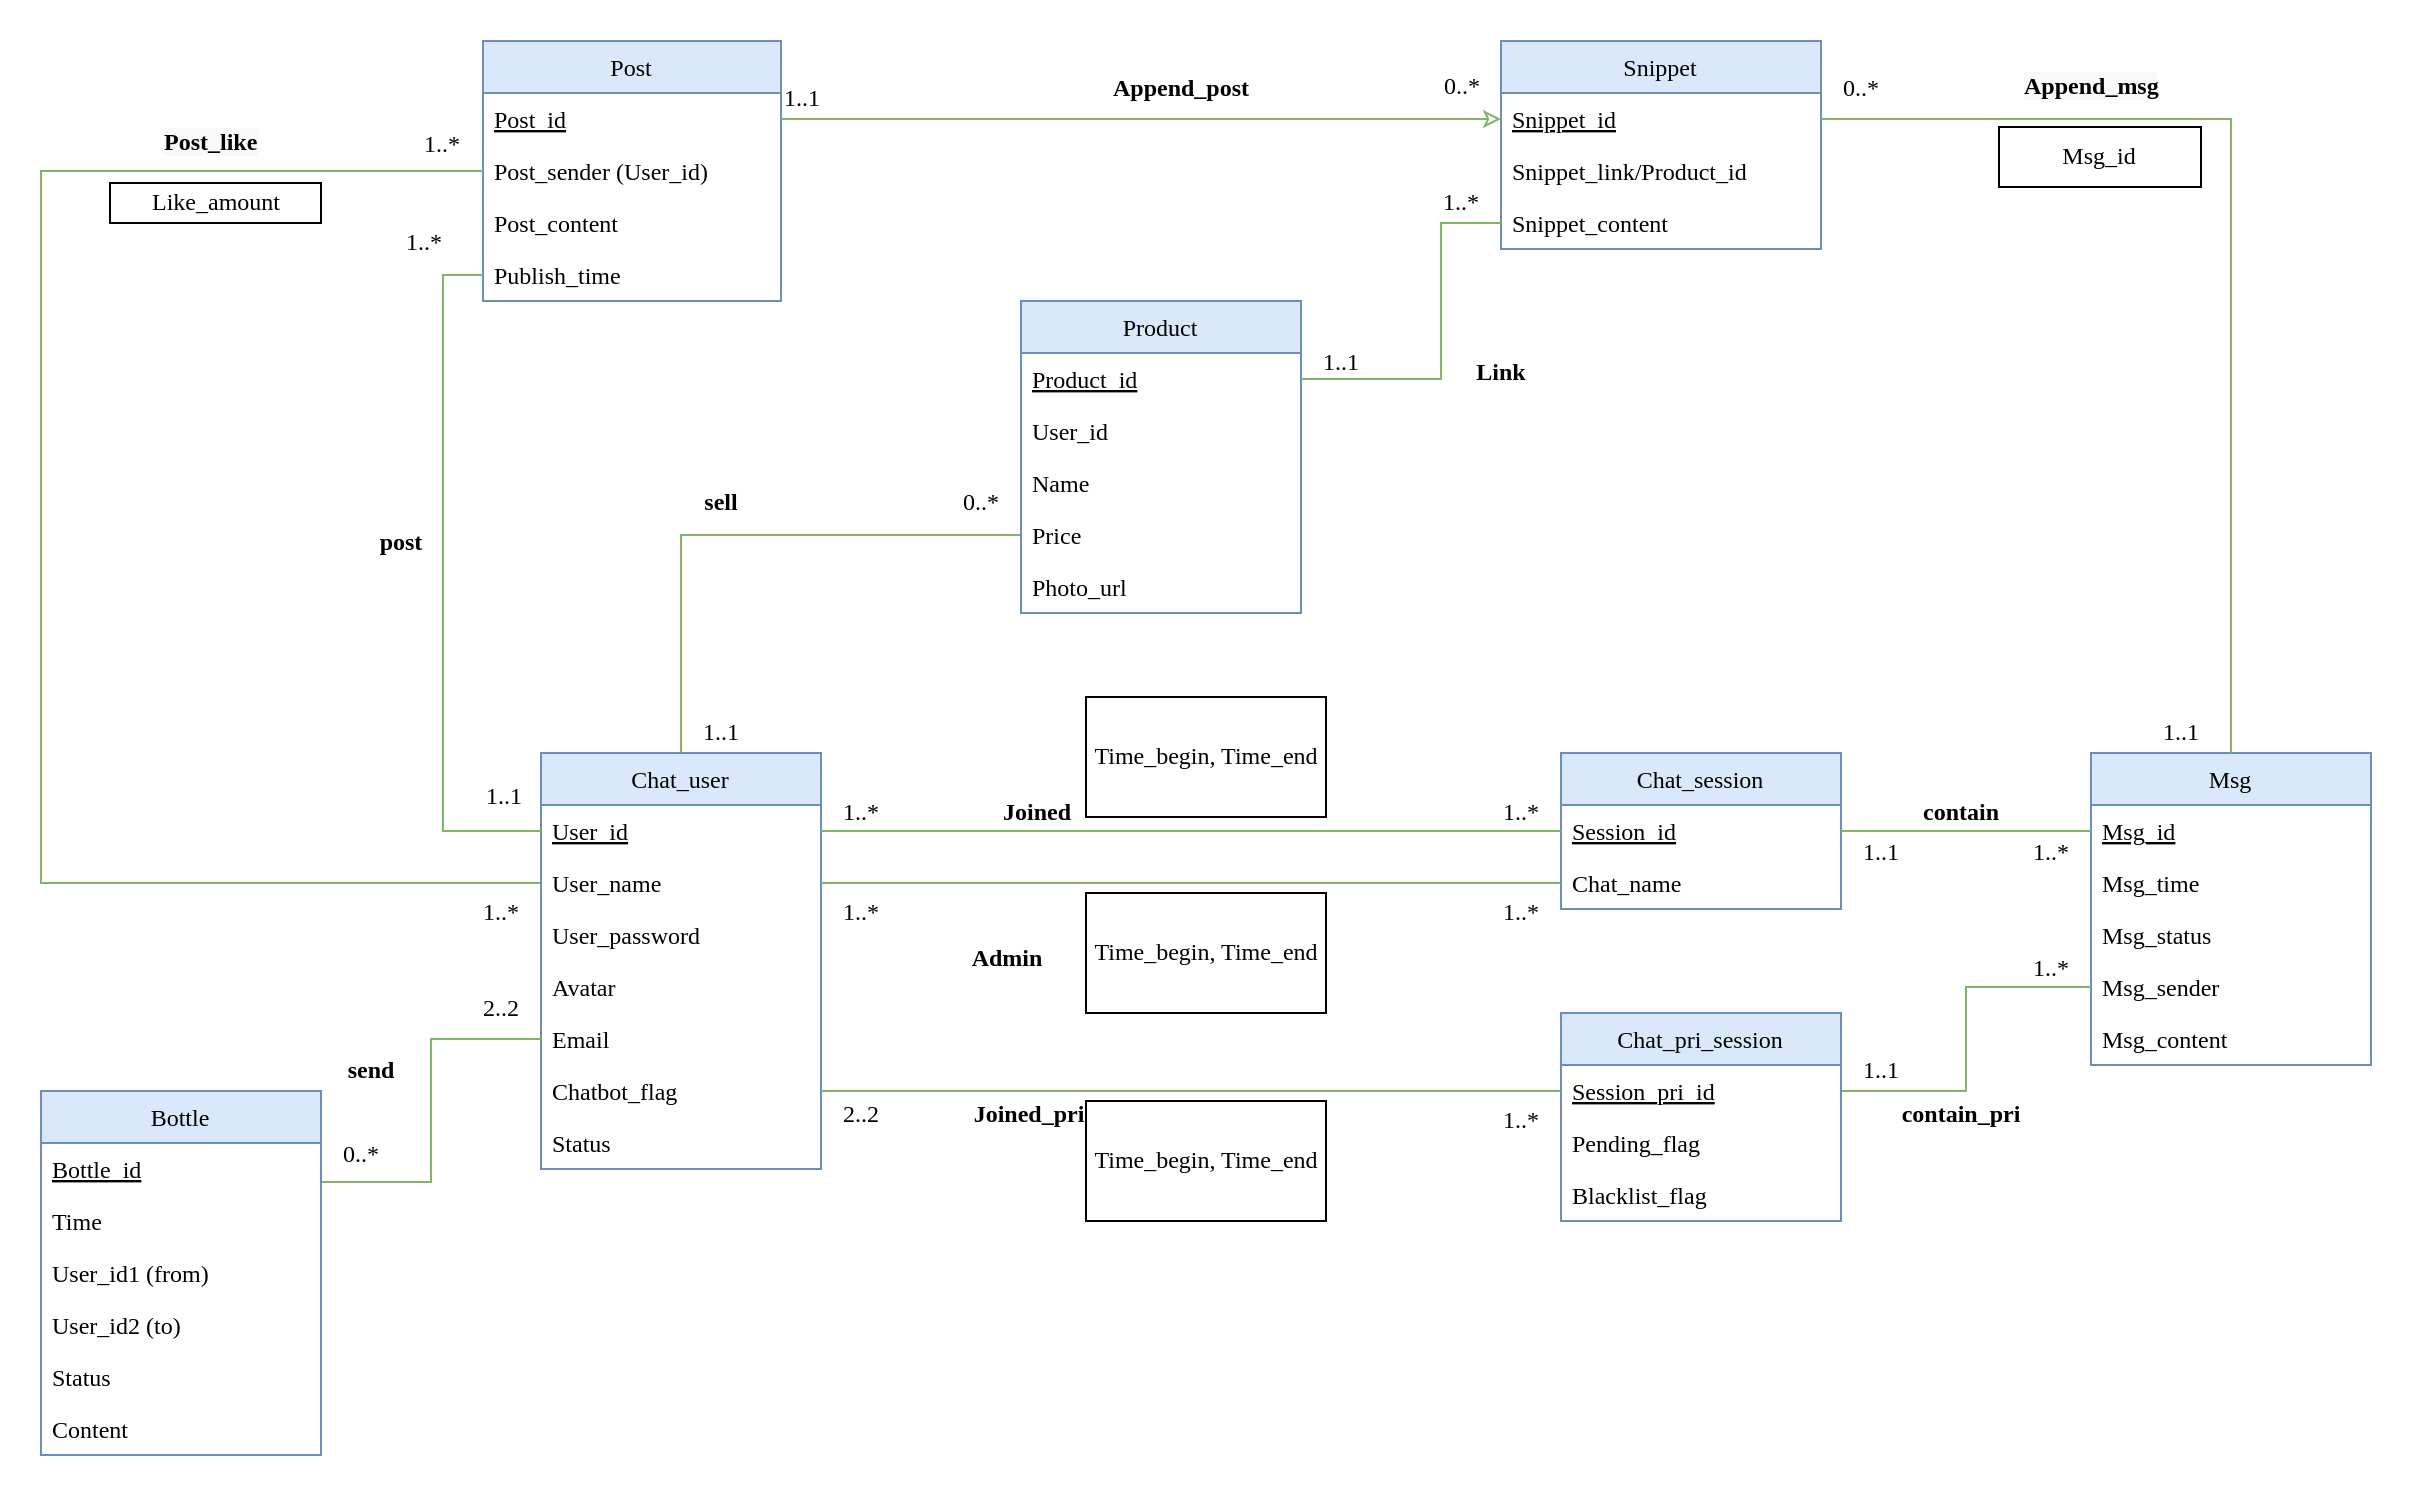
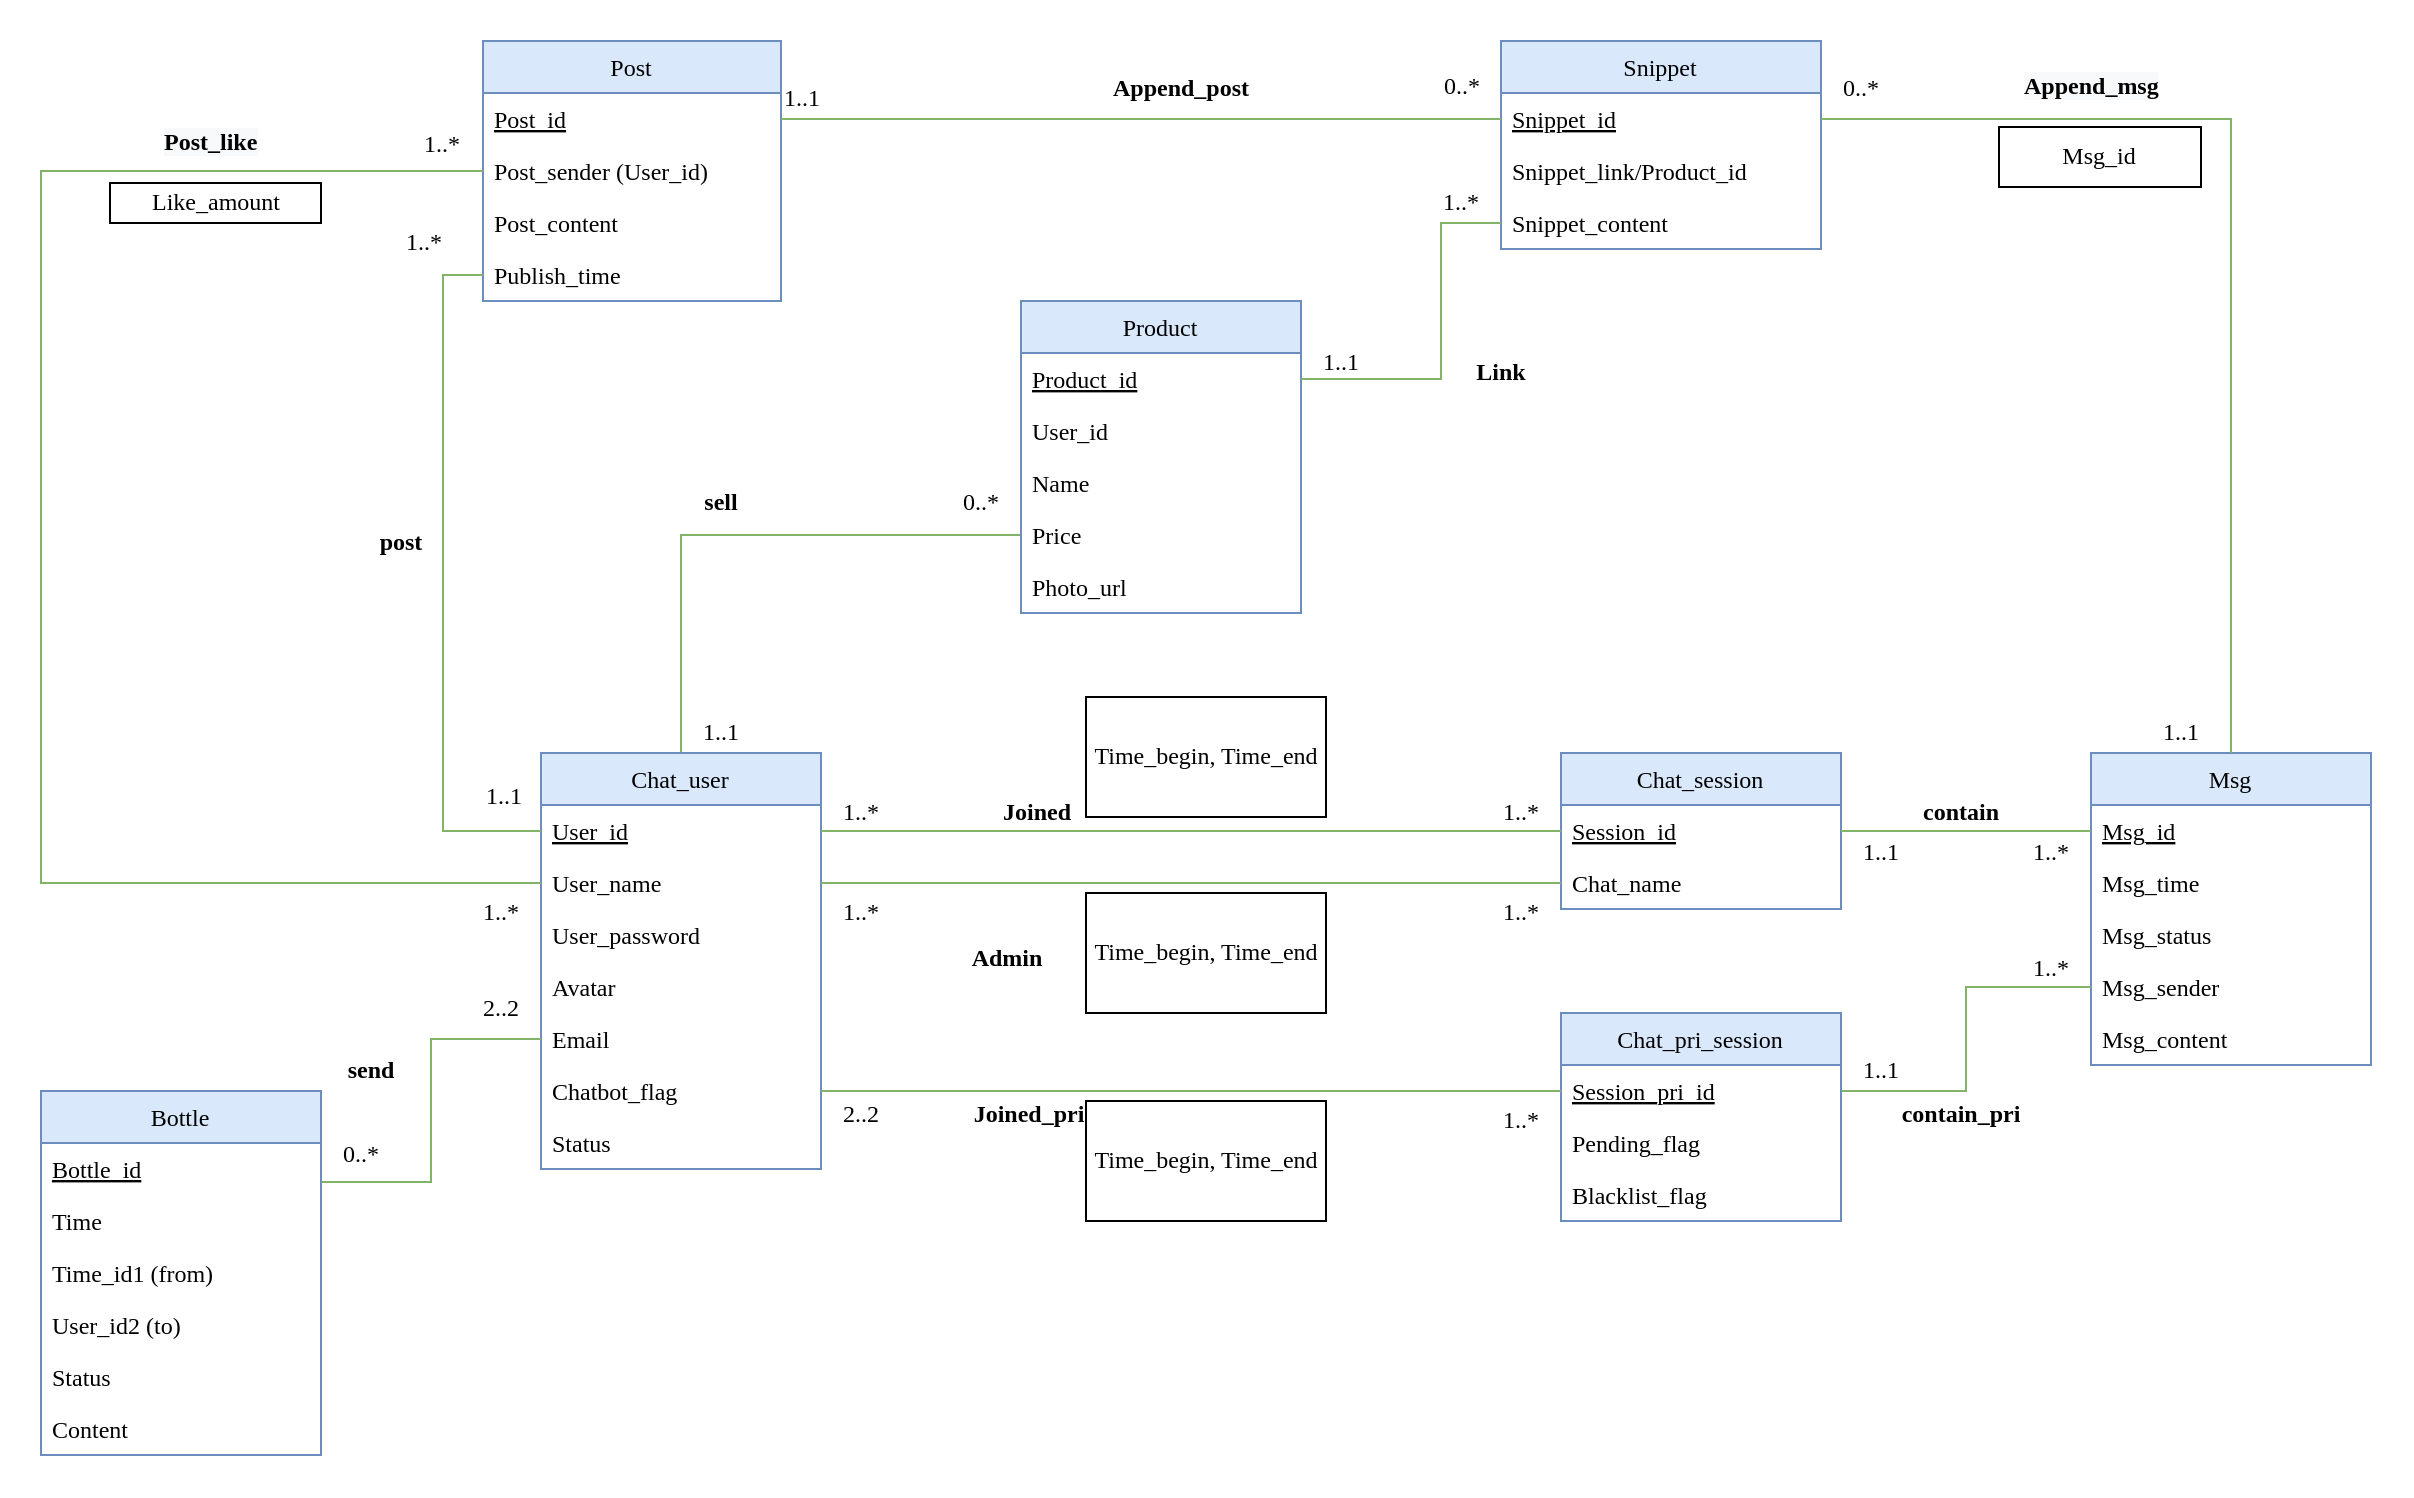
(1486, 119) -> (1491, 119)
(147, 1274) -> (143, 1274)
